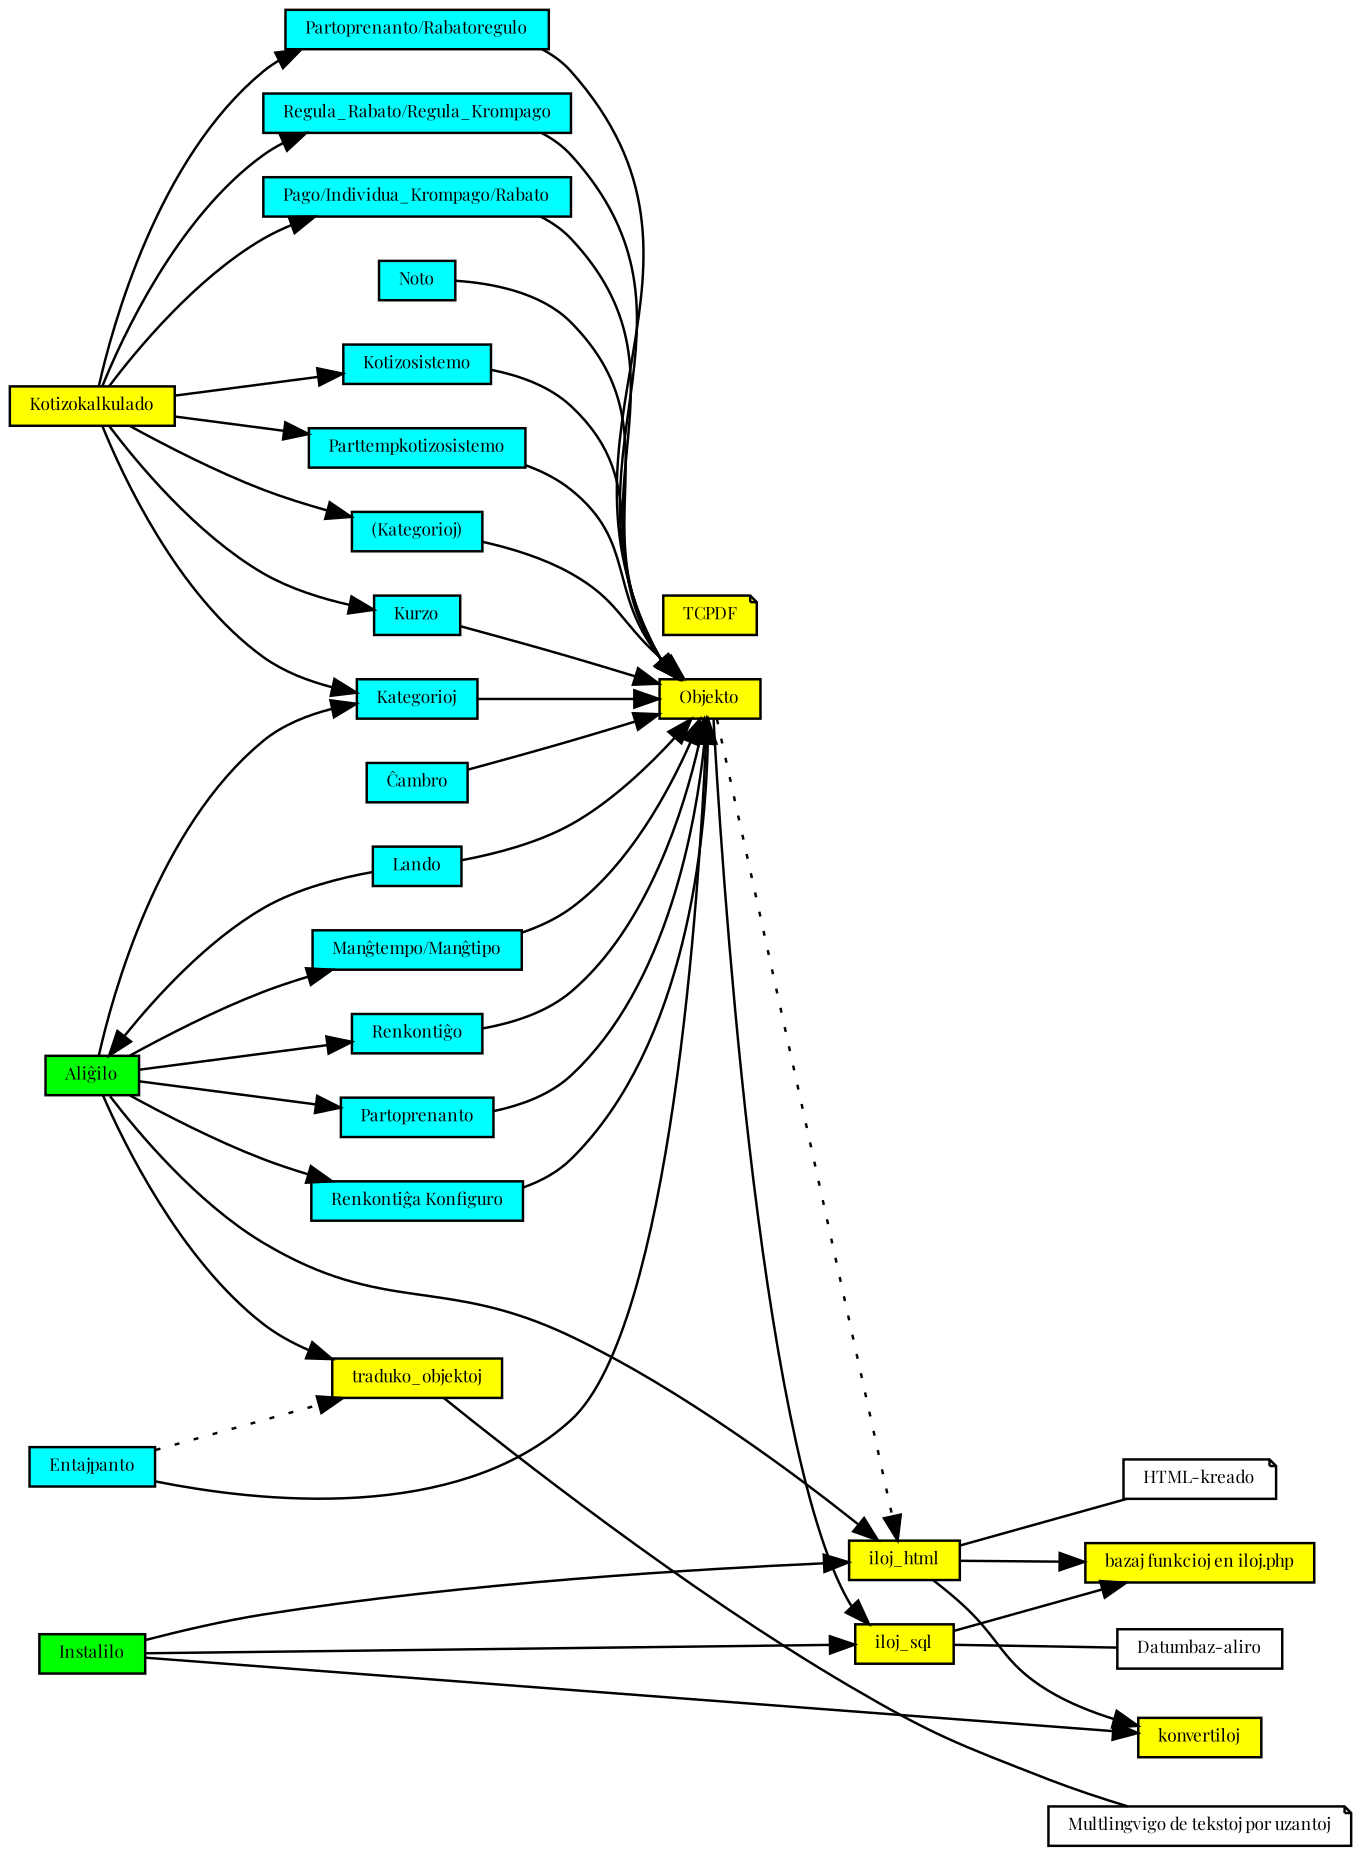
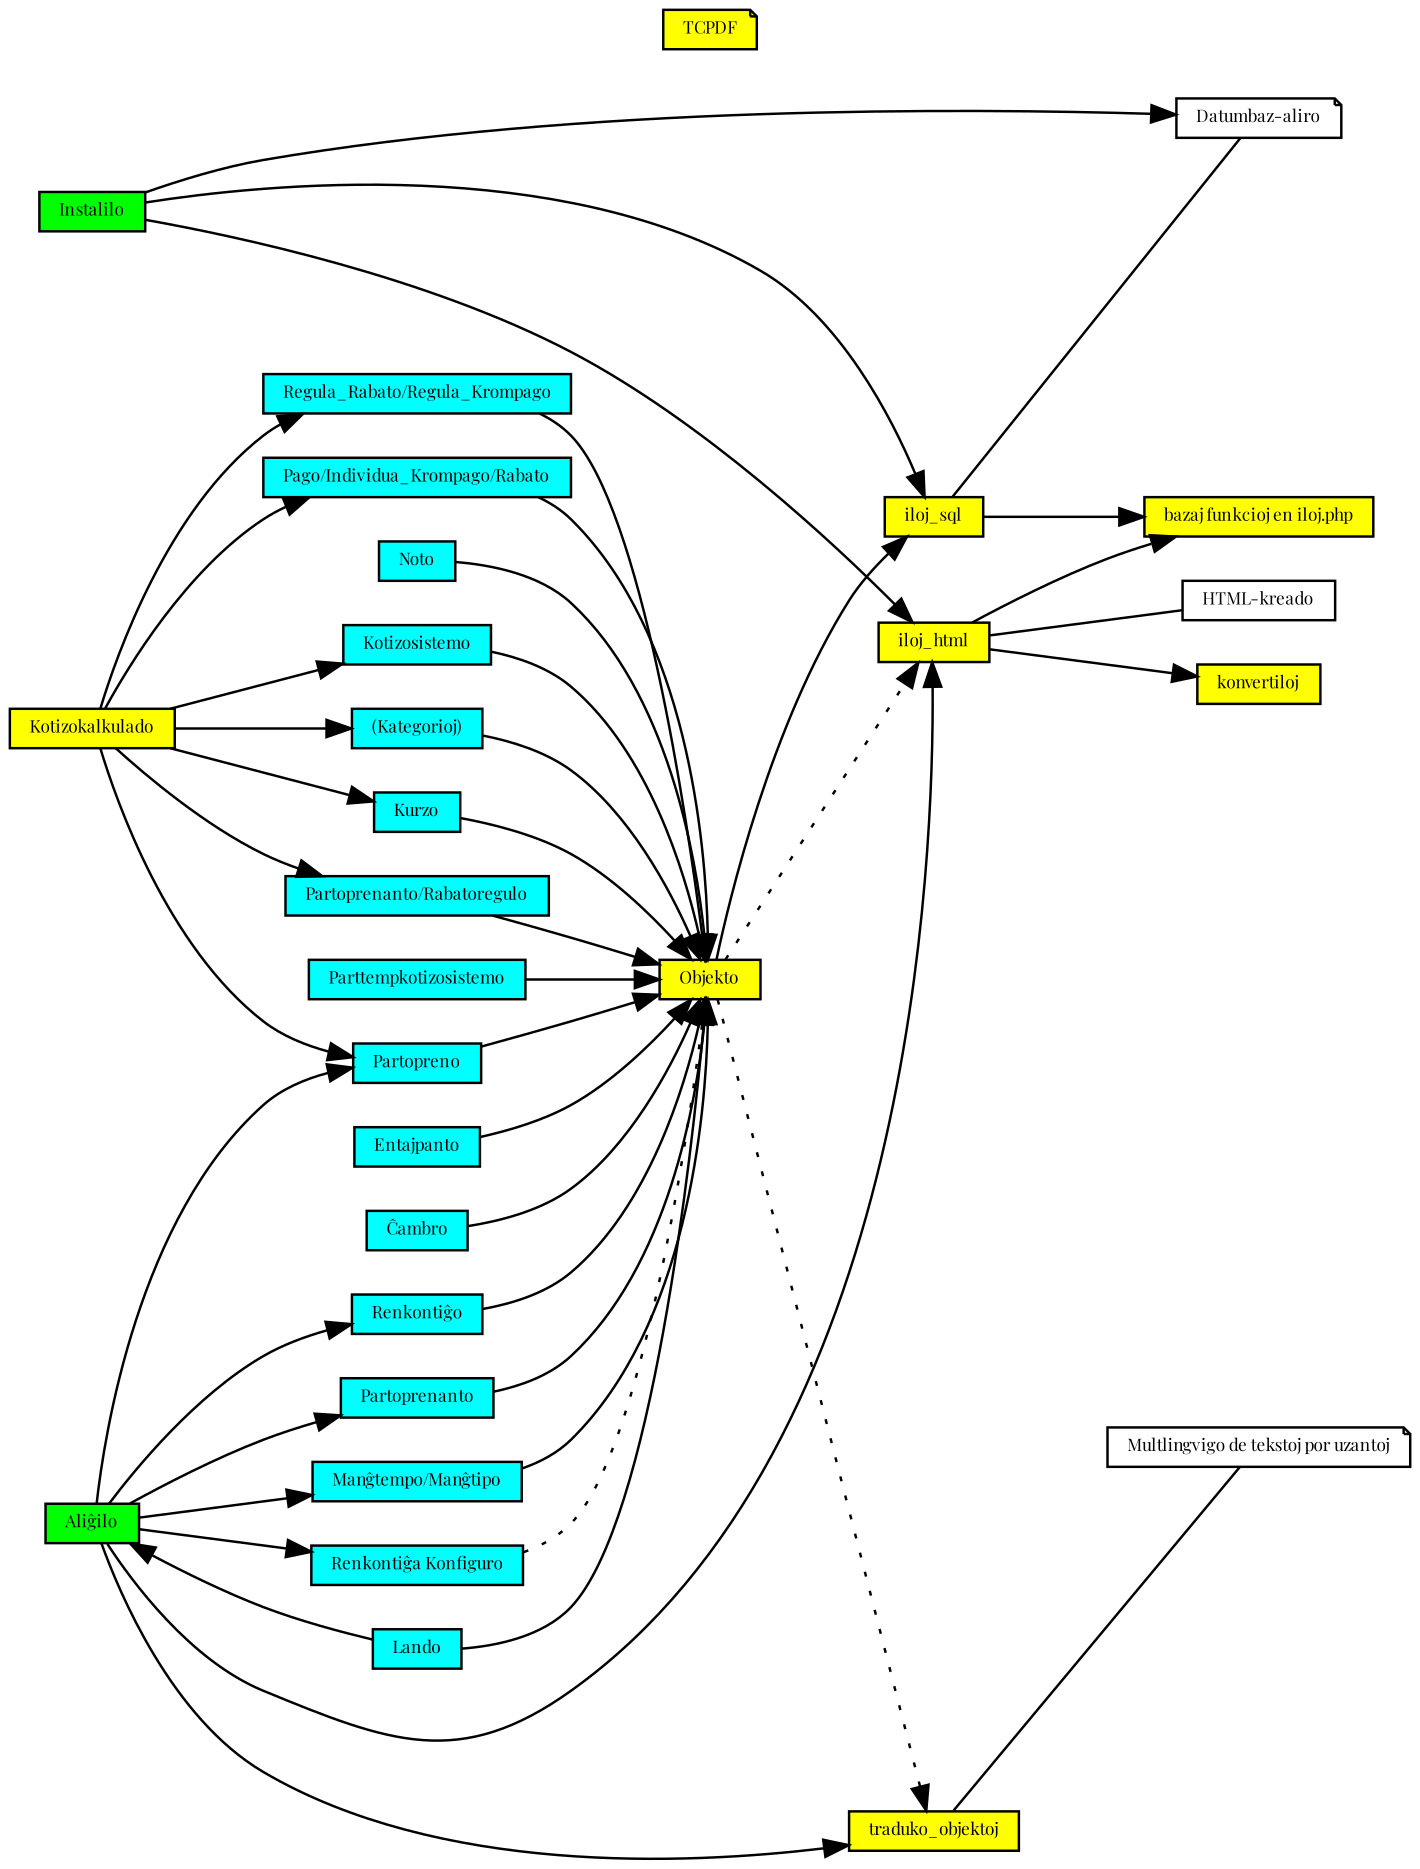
(230, 424) -> none
(417, 699) -> (417, 1063)
(668, 992) -> (631, 1392)
(237, 1427) -> (819, 1393)
(1200, 1479) -> (1259, 601)
(1200, 1649) -> (1259, 118)
(629, 1694) -> (645, 119)
